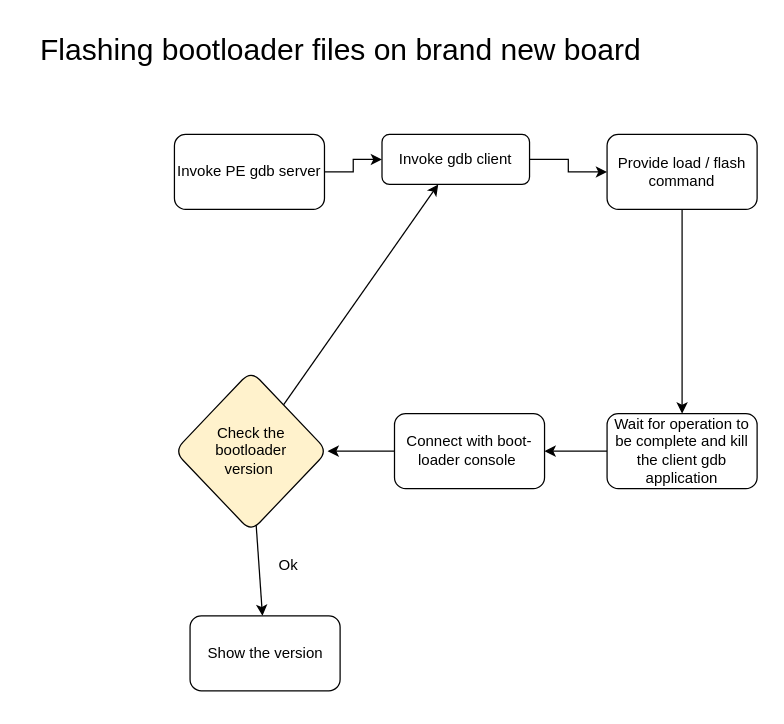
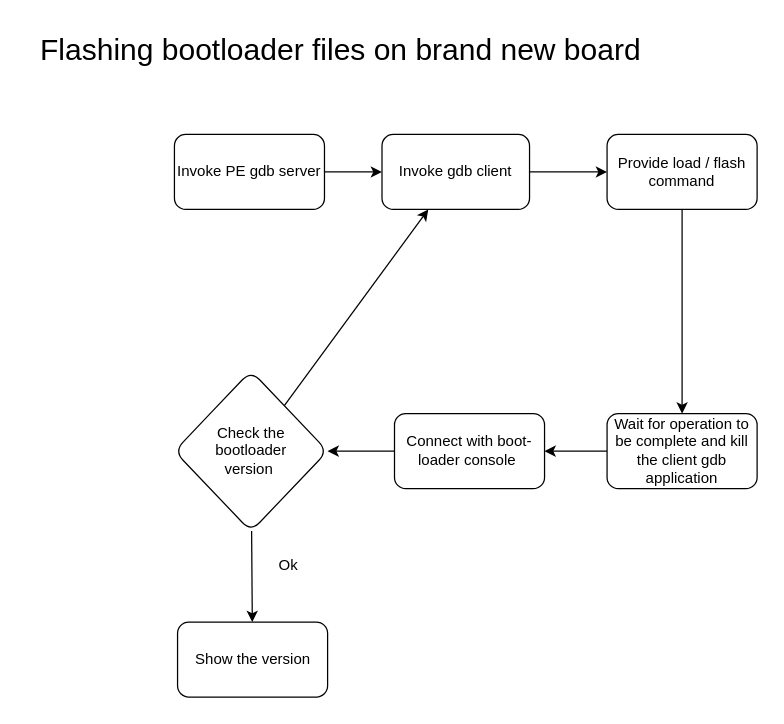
(456, 159) -> (456, 172)
(251, 451) -> (251, 451)
(265, 653) -> (253, 659)
